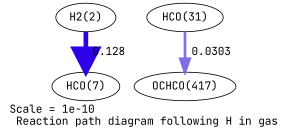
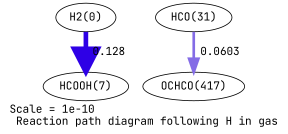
(86, 17) -> (86, 17)
(208, 52) -> (217, 52)
(86, 86) -> (86, 86)
